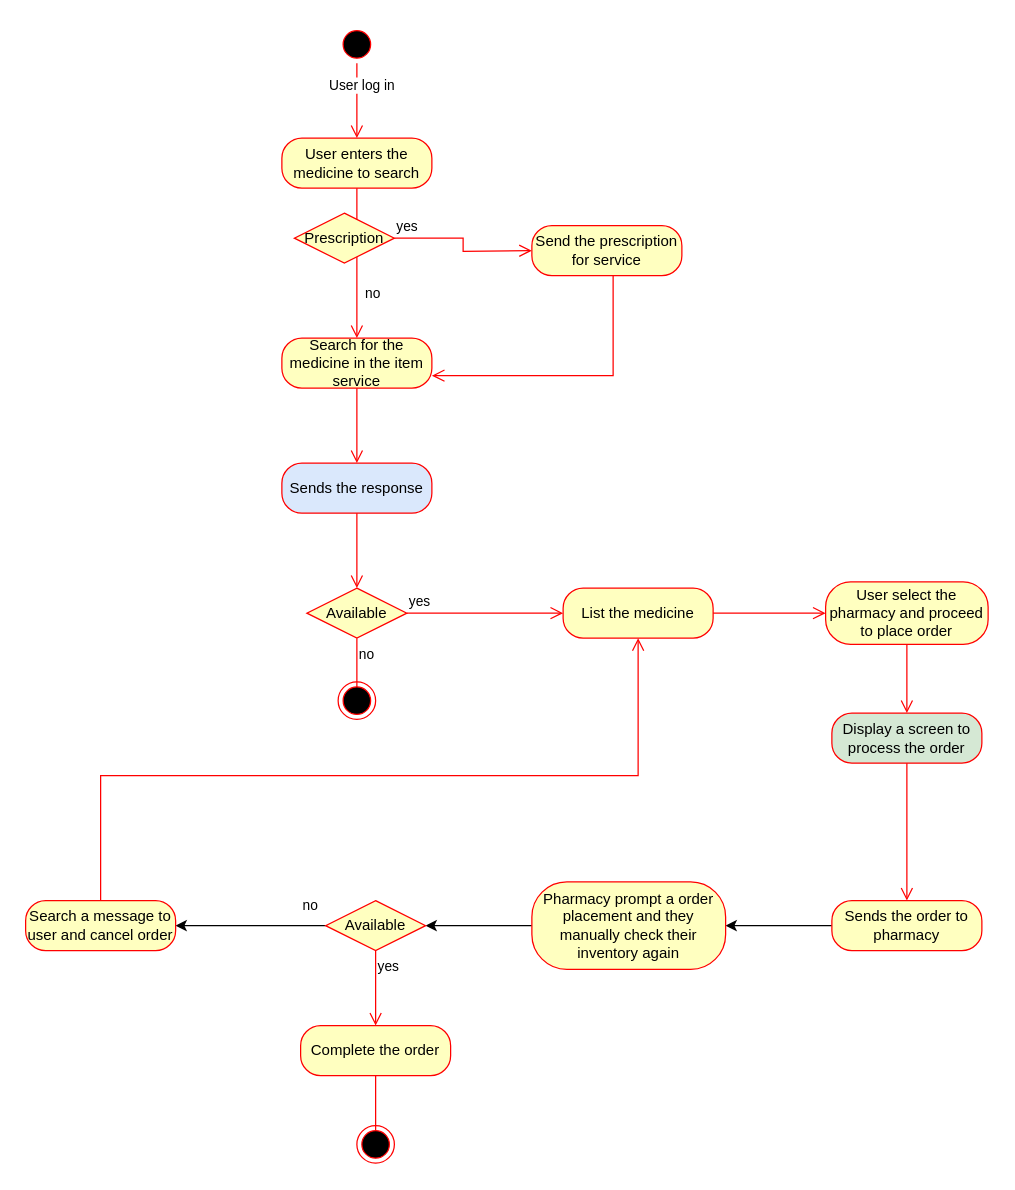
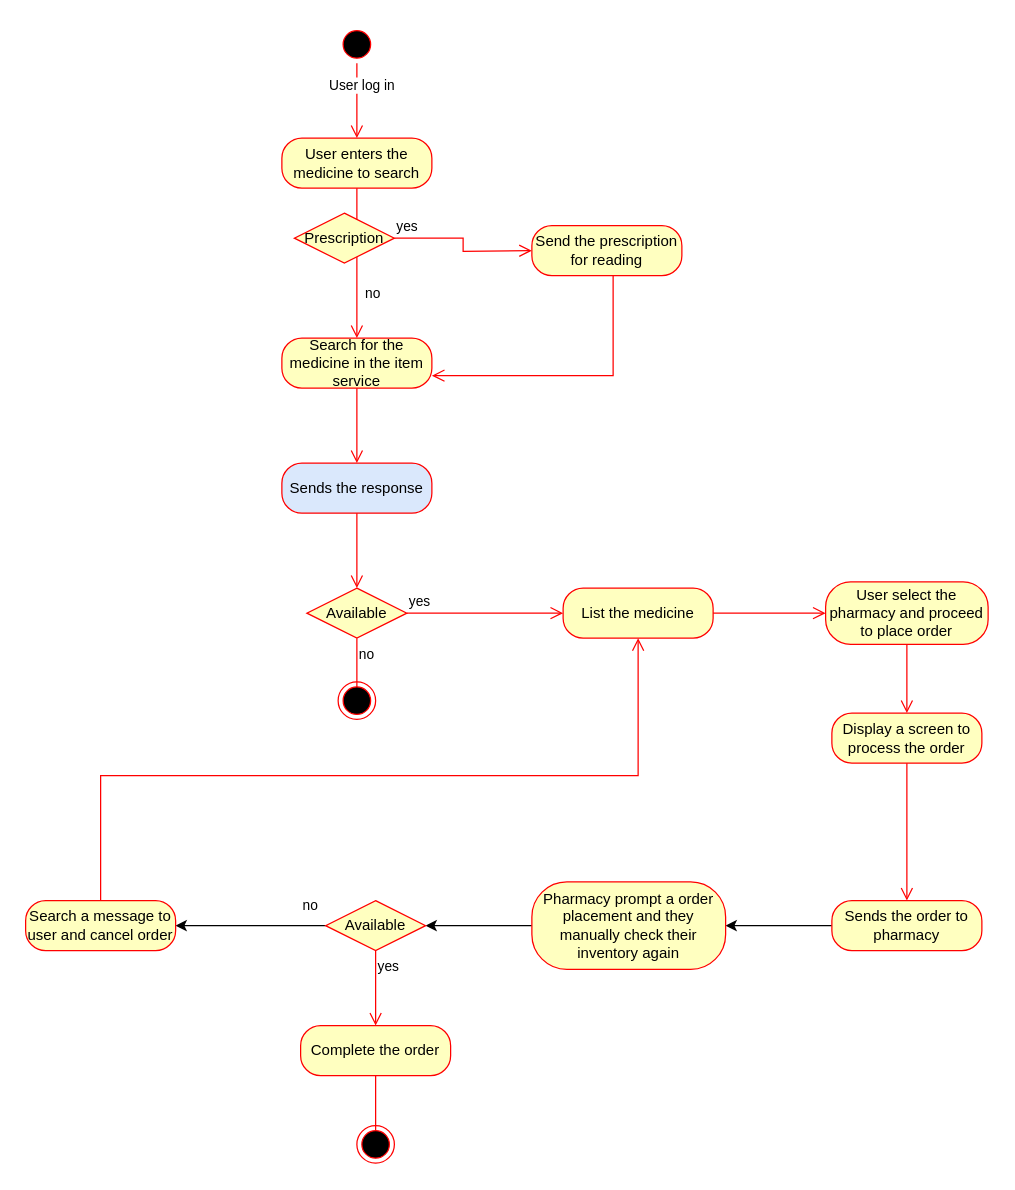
(607, 251) -> (607, 251)
(907, 738) -> (907, 738)
